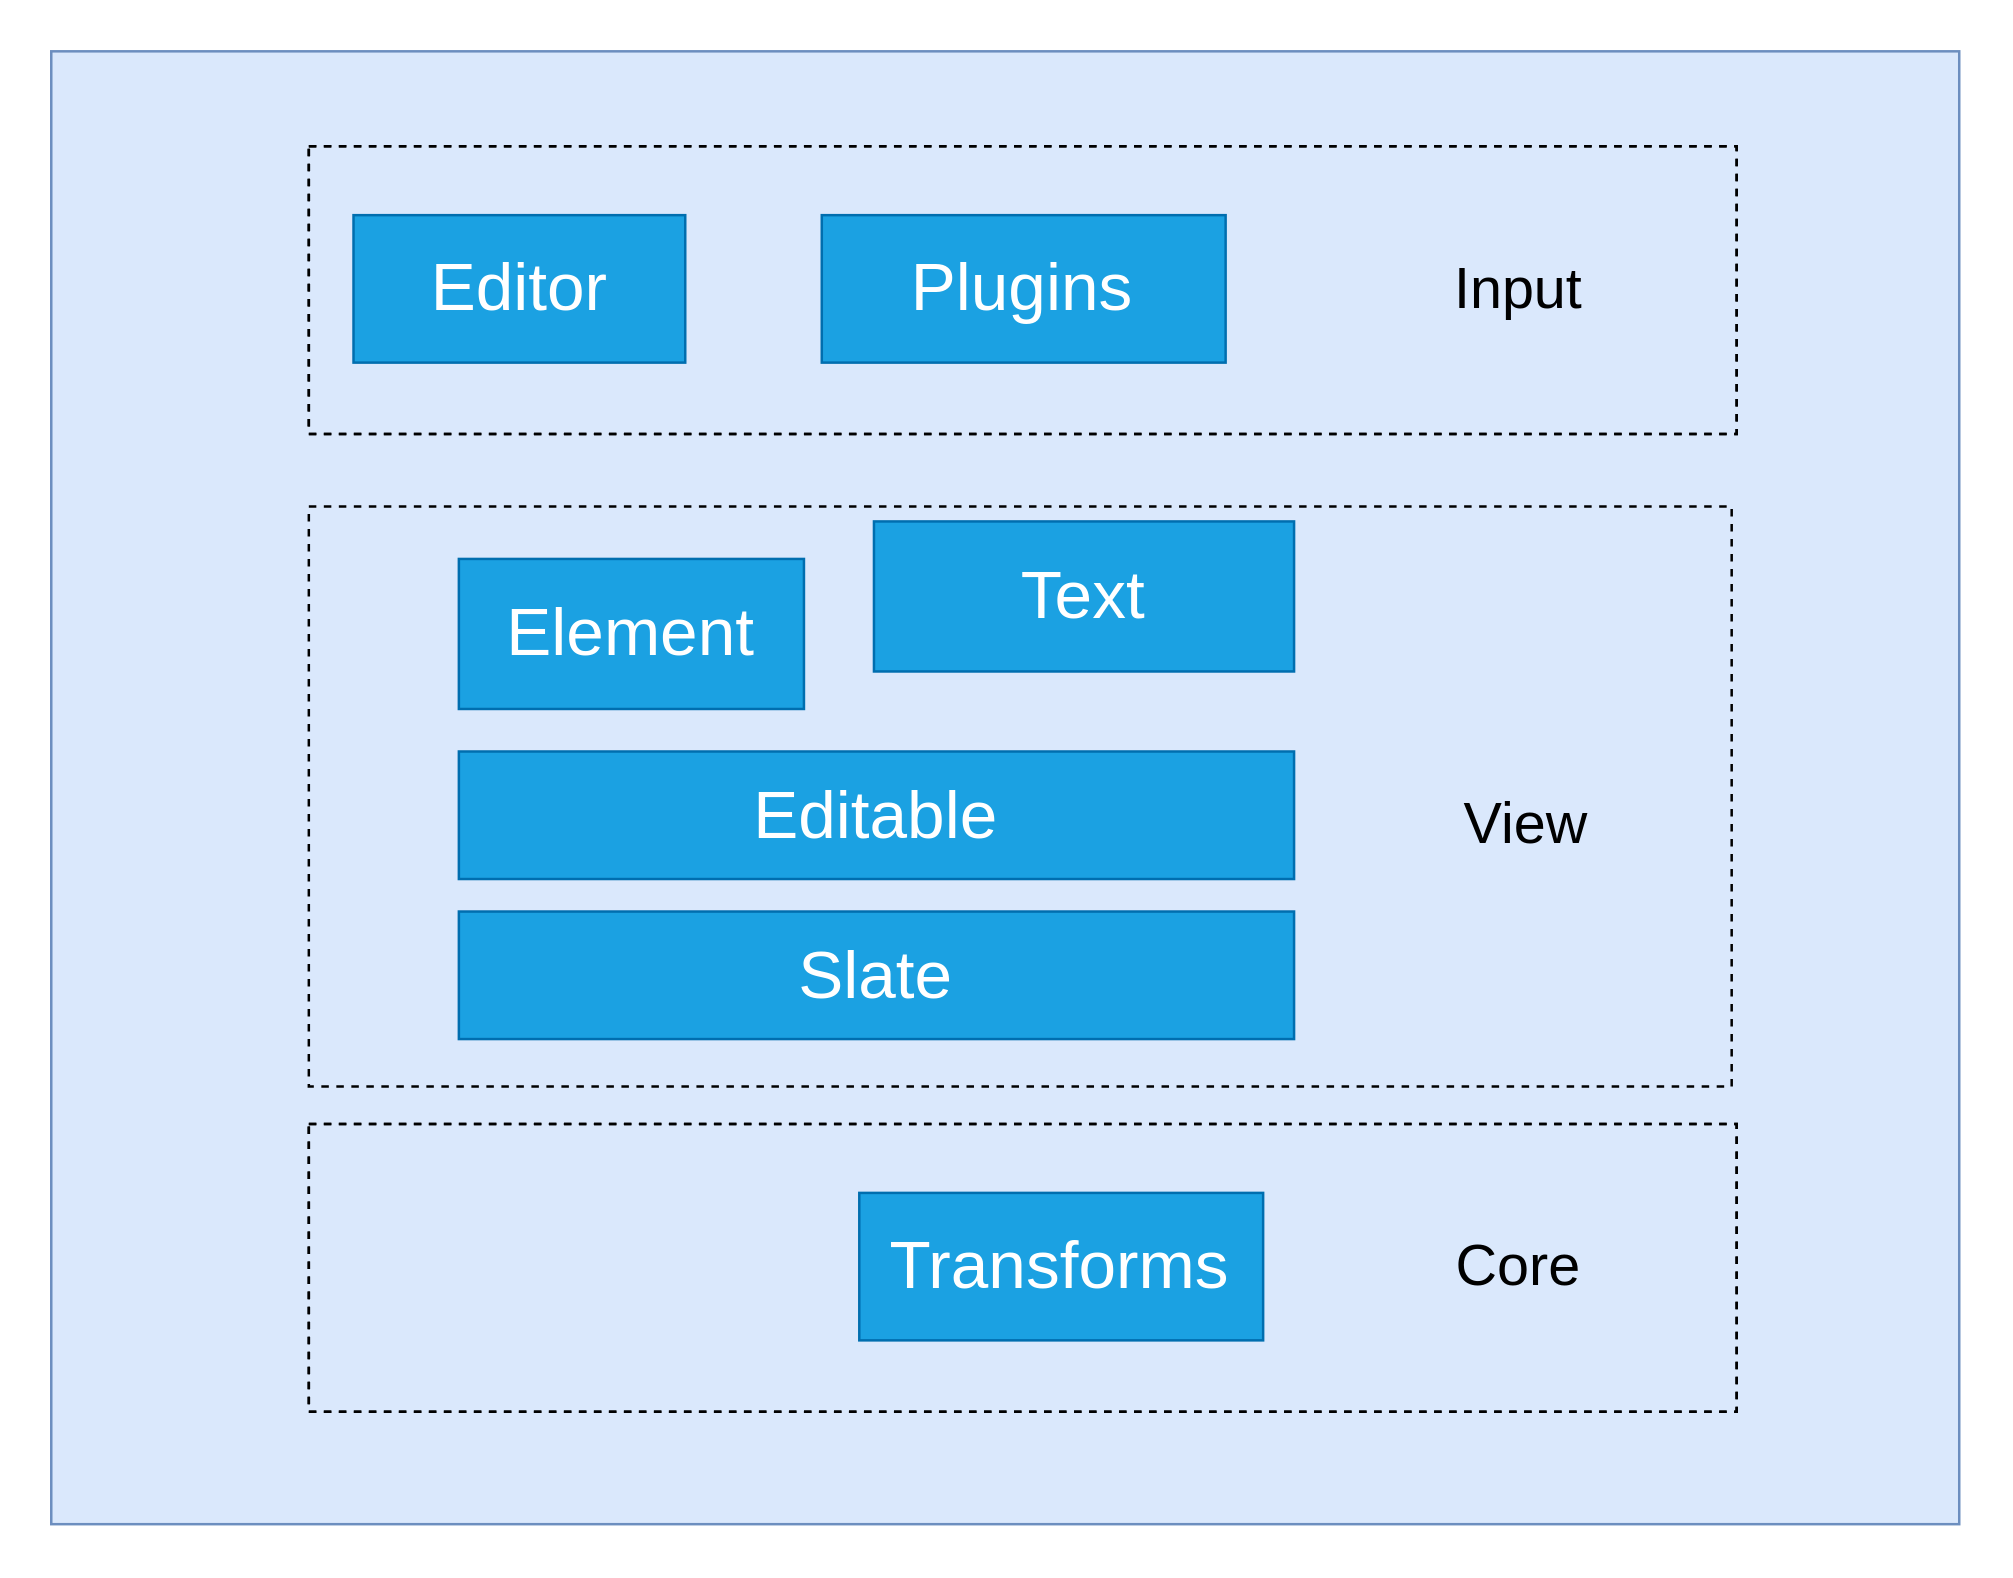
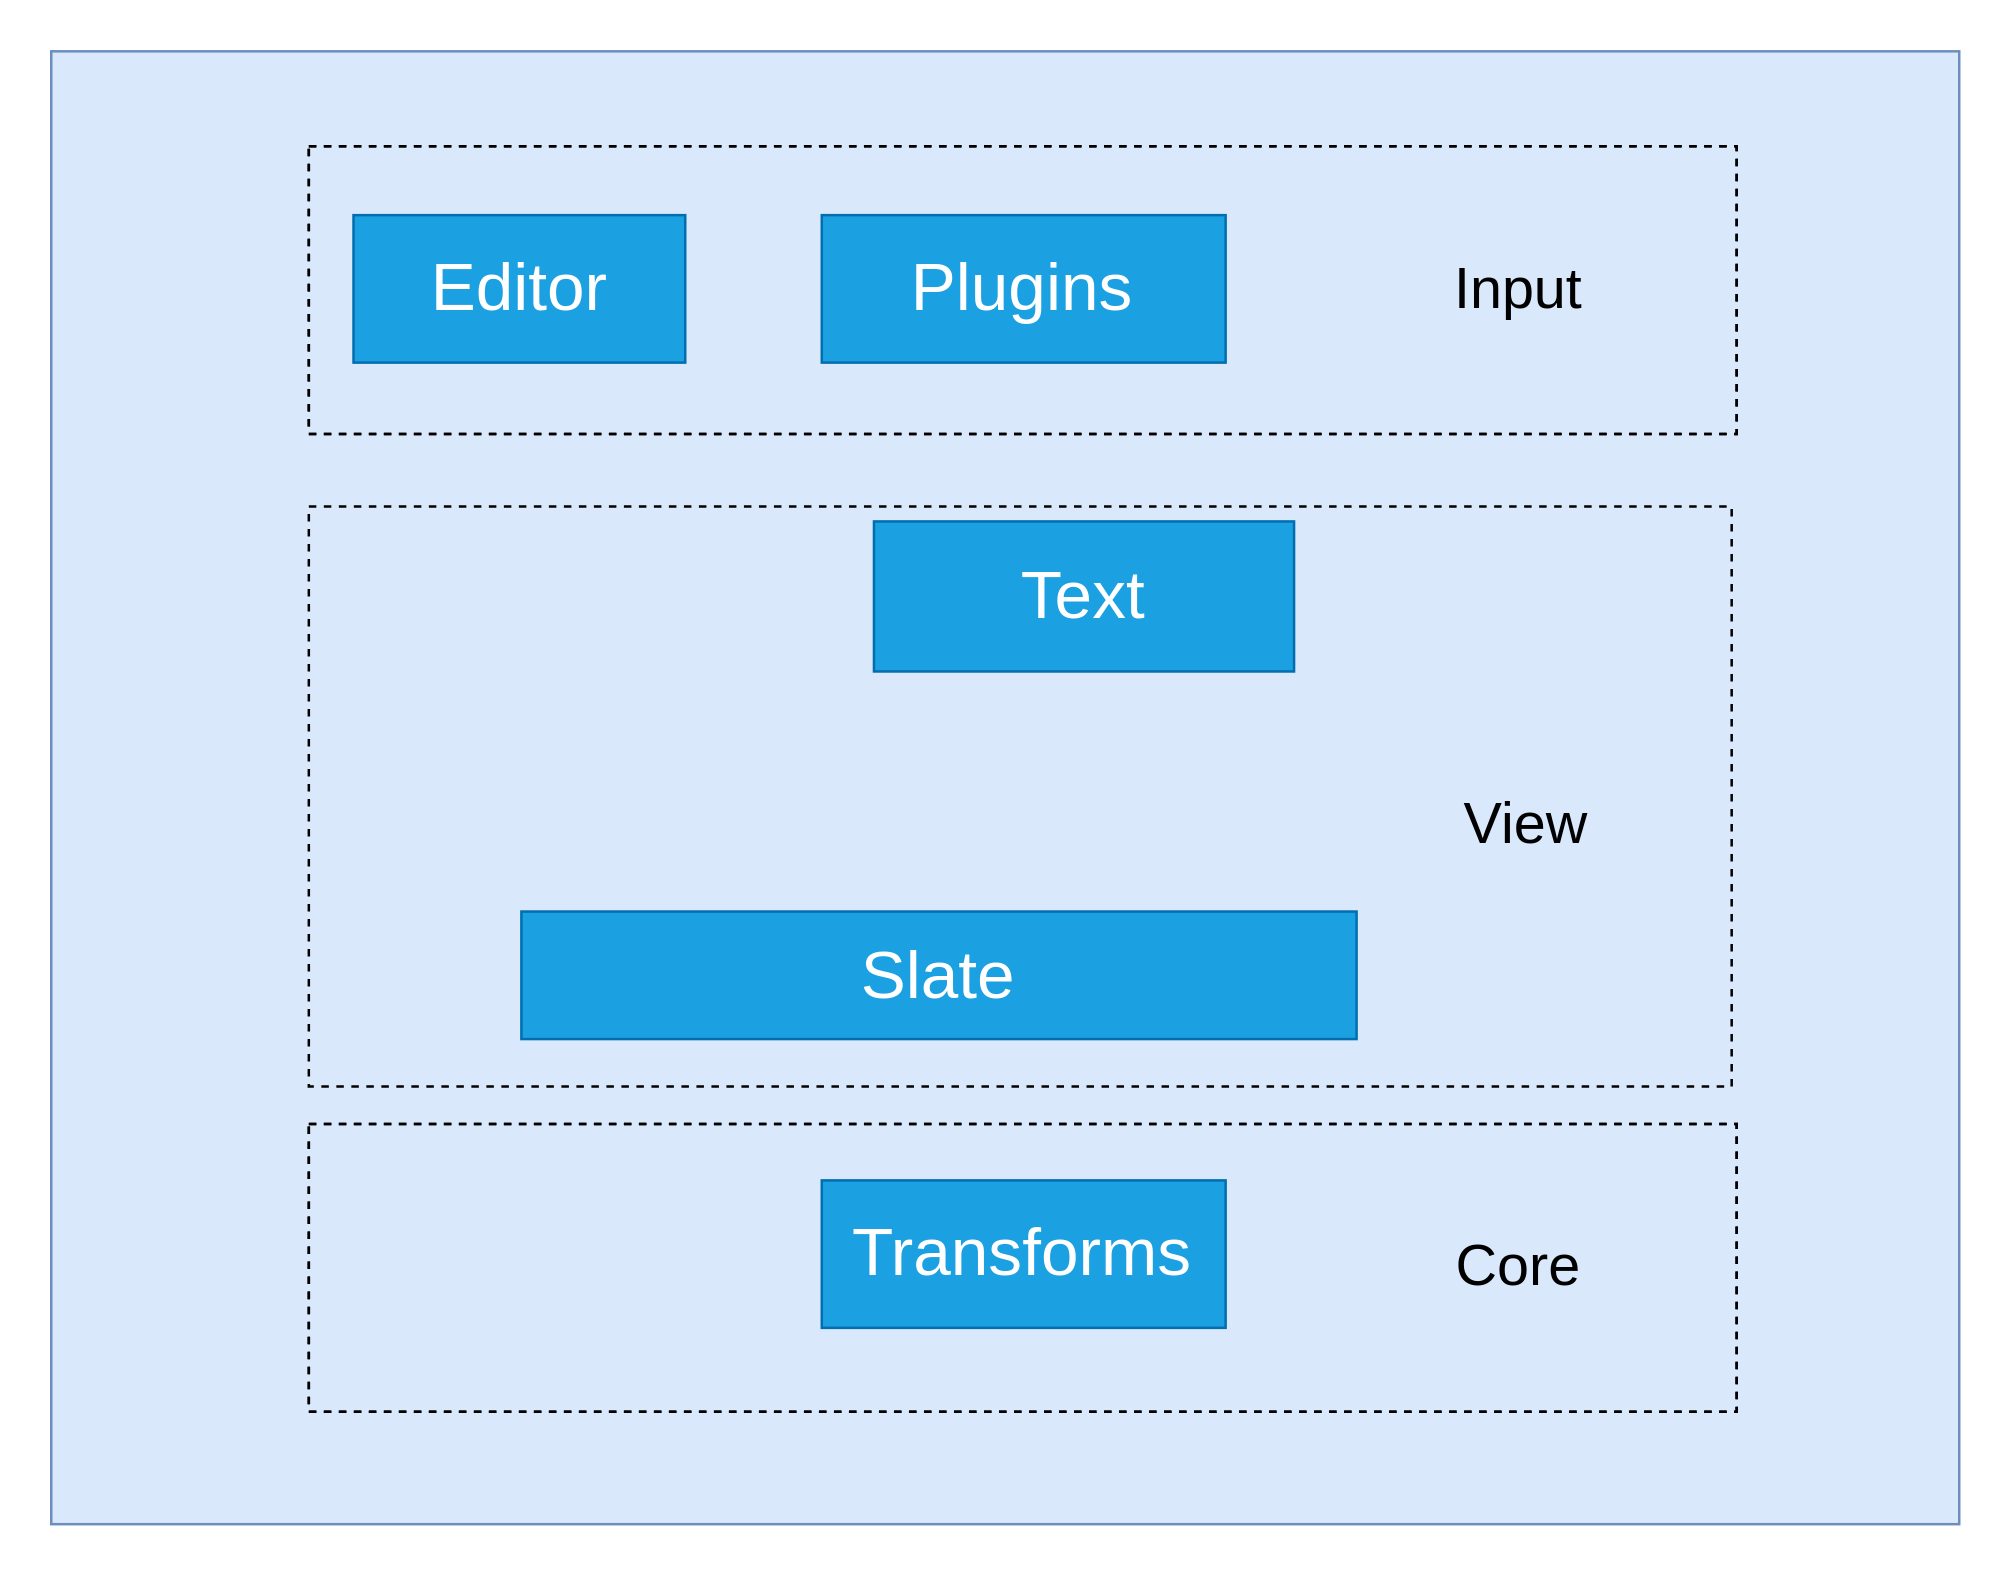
(631, 634) -> none
(876, 815) -> none
(876, 975) -> (939, 975)
(1061, 1266) -> (1023, 1254)
